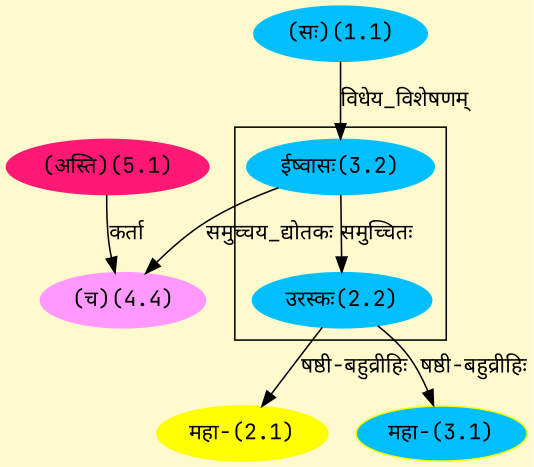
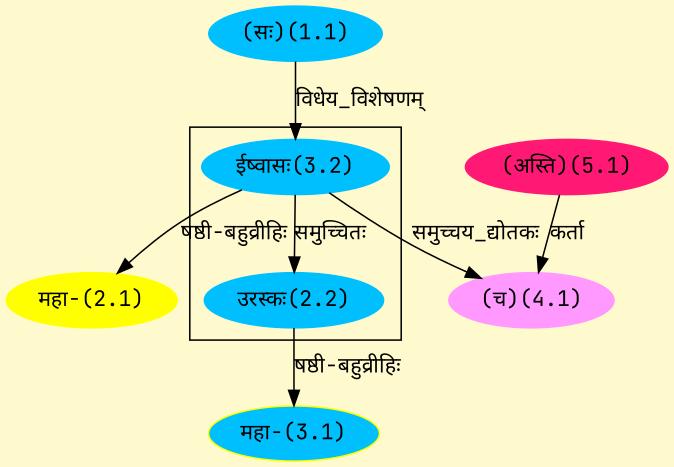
(123, 300) -> (531, 300)
(297, 361) -> (179, 223)
